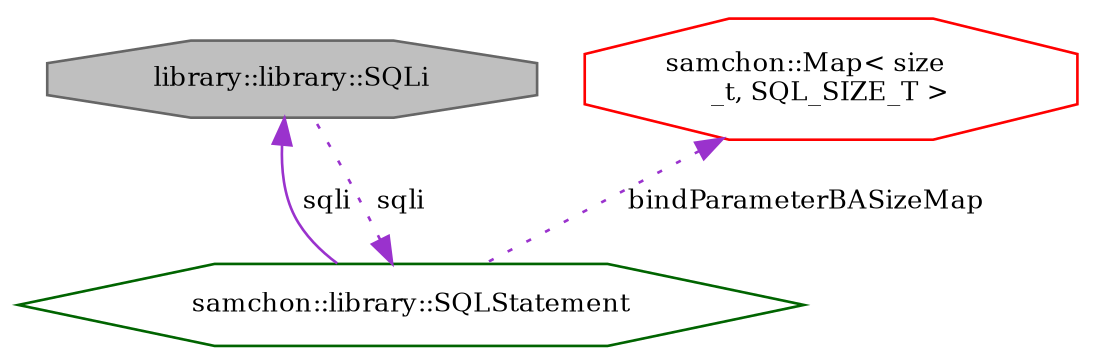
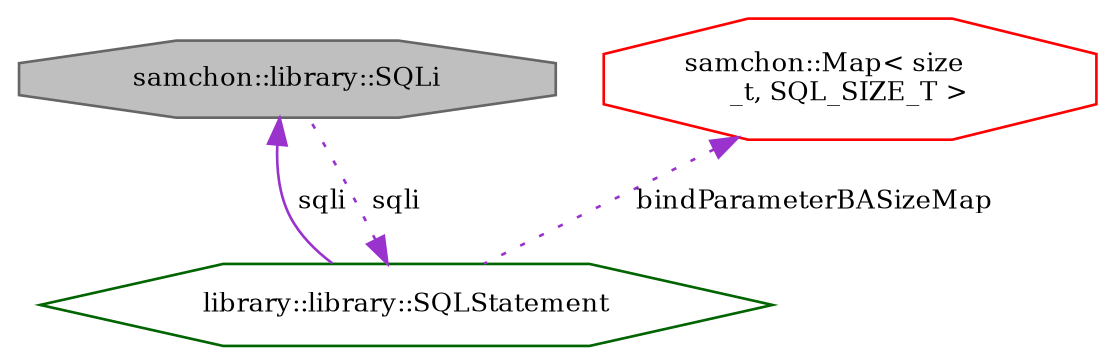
(292, 79) -> (287, 79)
(411, 305) -> (406, 305)
